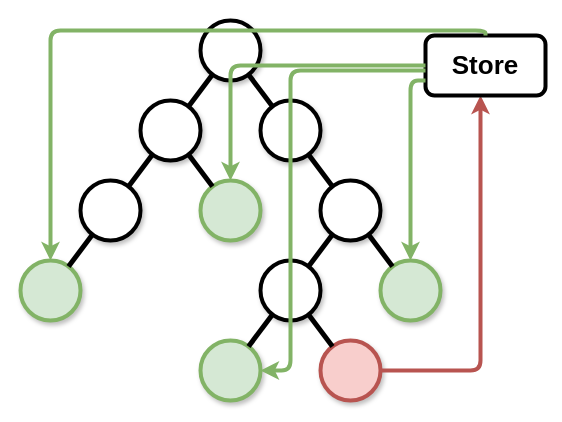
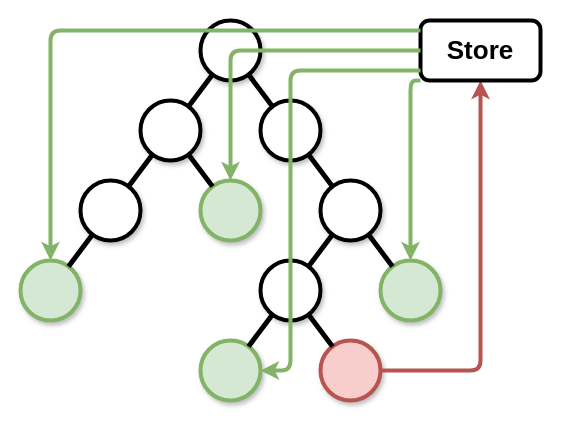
(486, 66) -> (481, 51)
